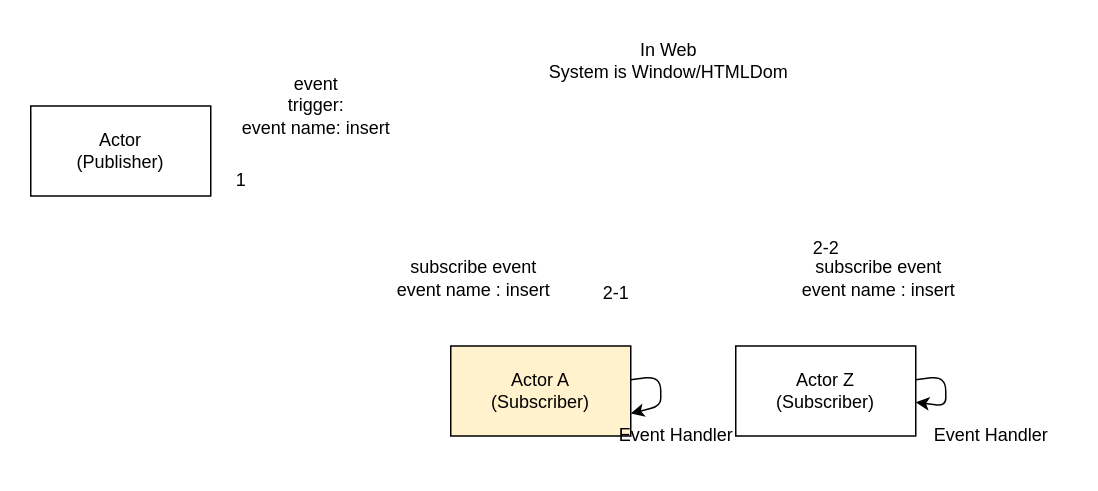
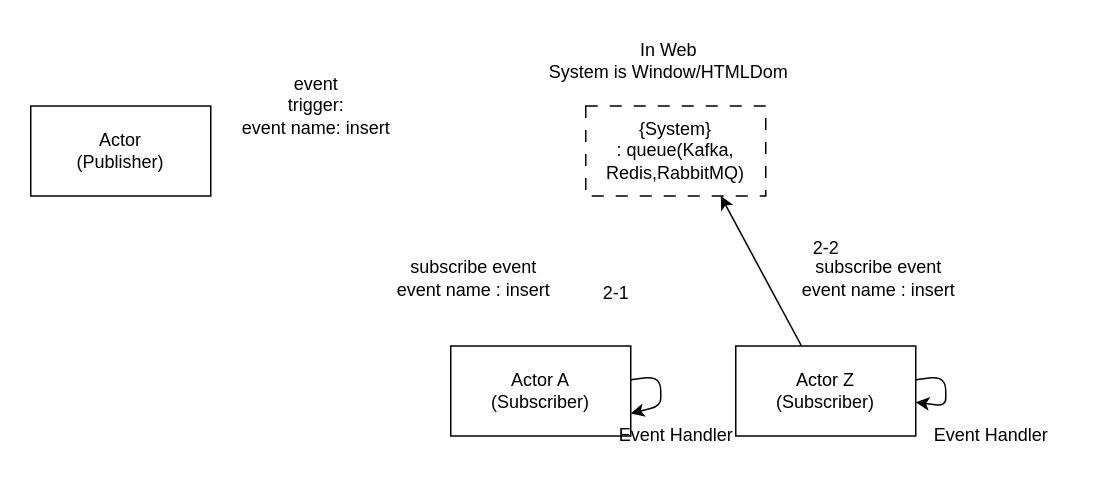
none -> (676, 151)
(241, 181) -> none
none -> (763, 275)
(541, 391) -> (541, 391)
